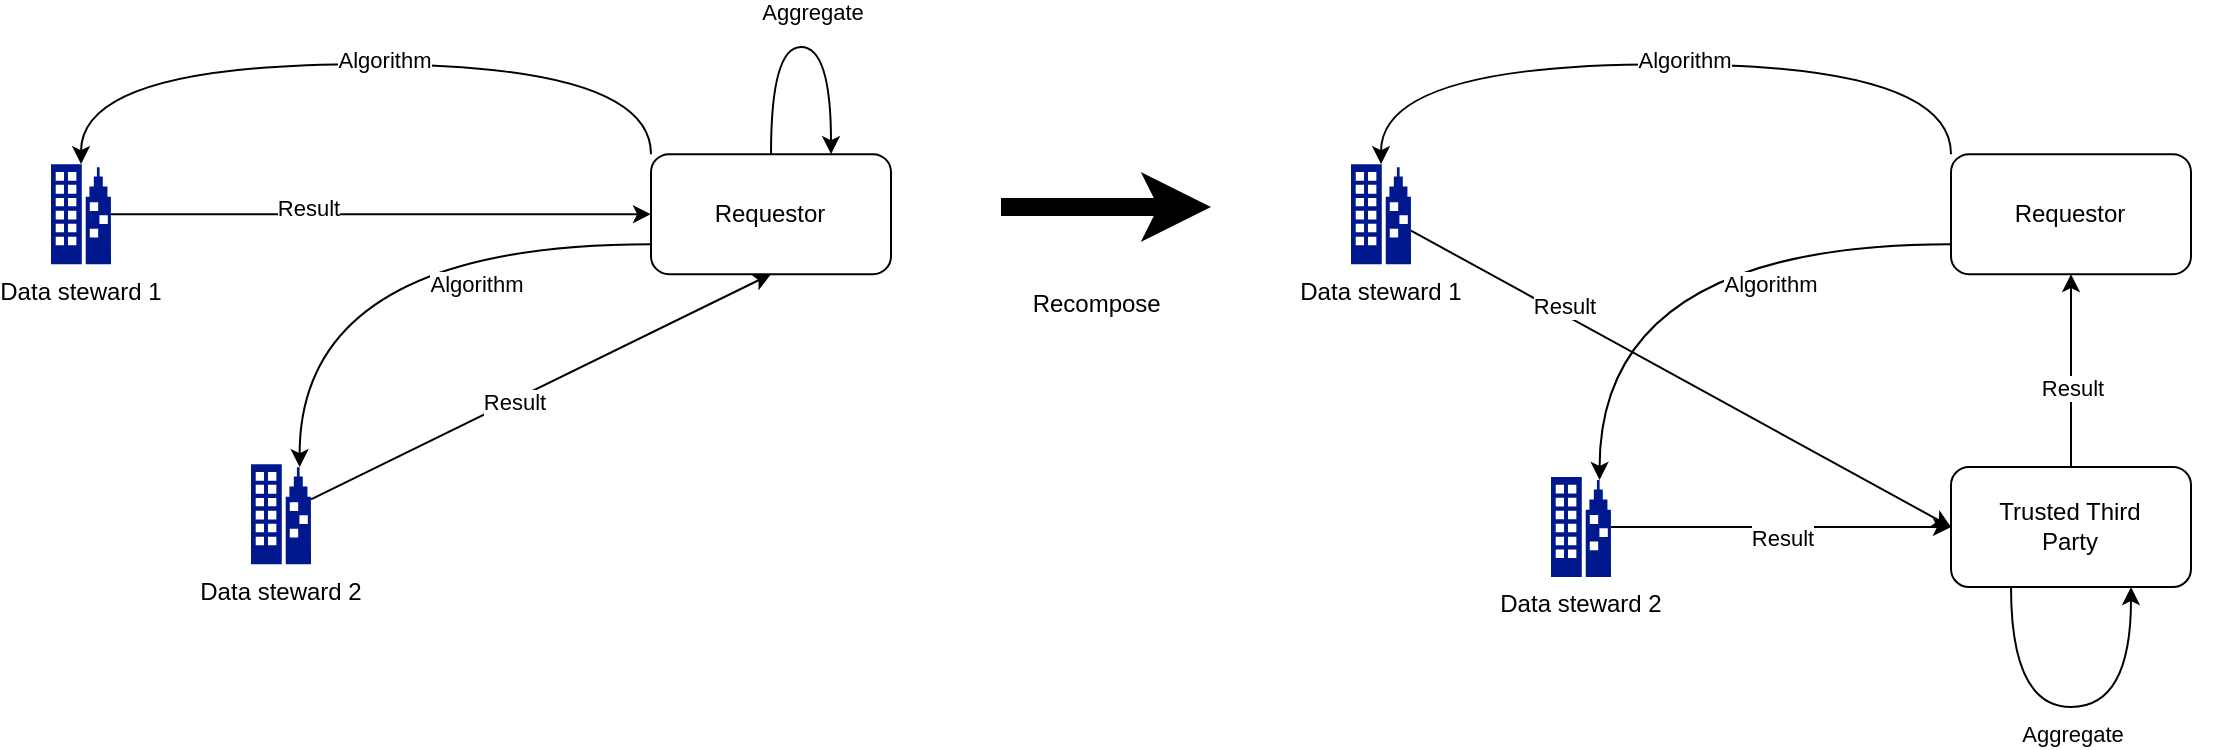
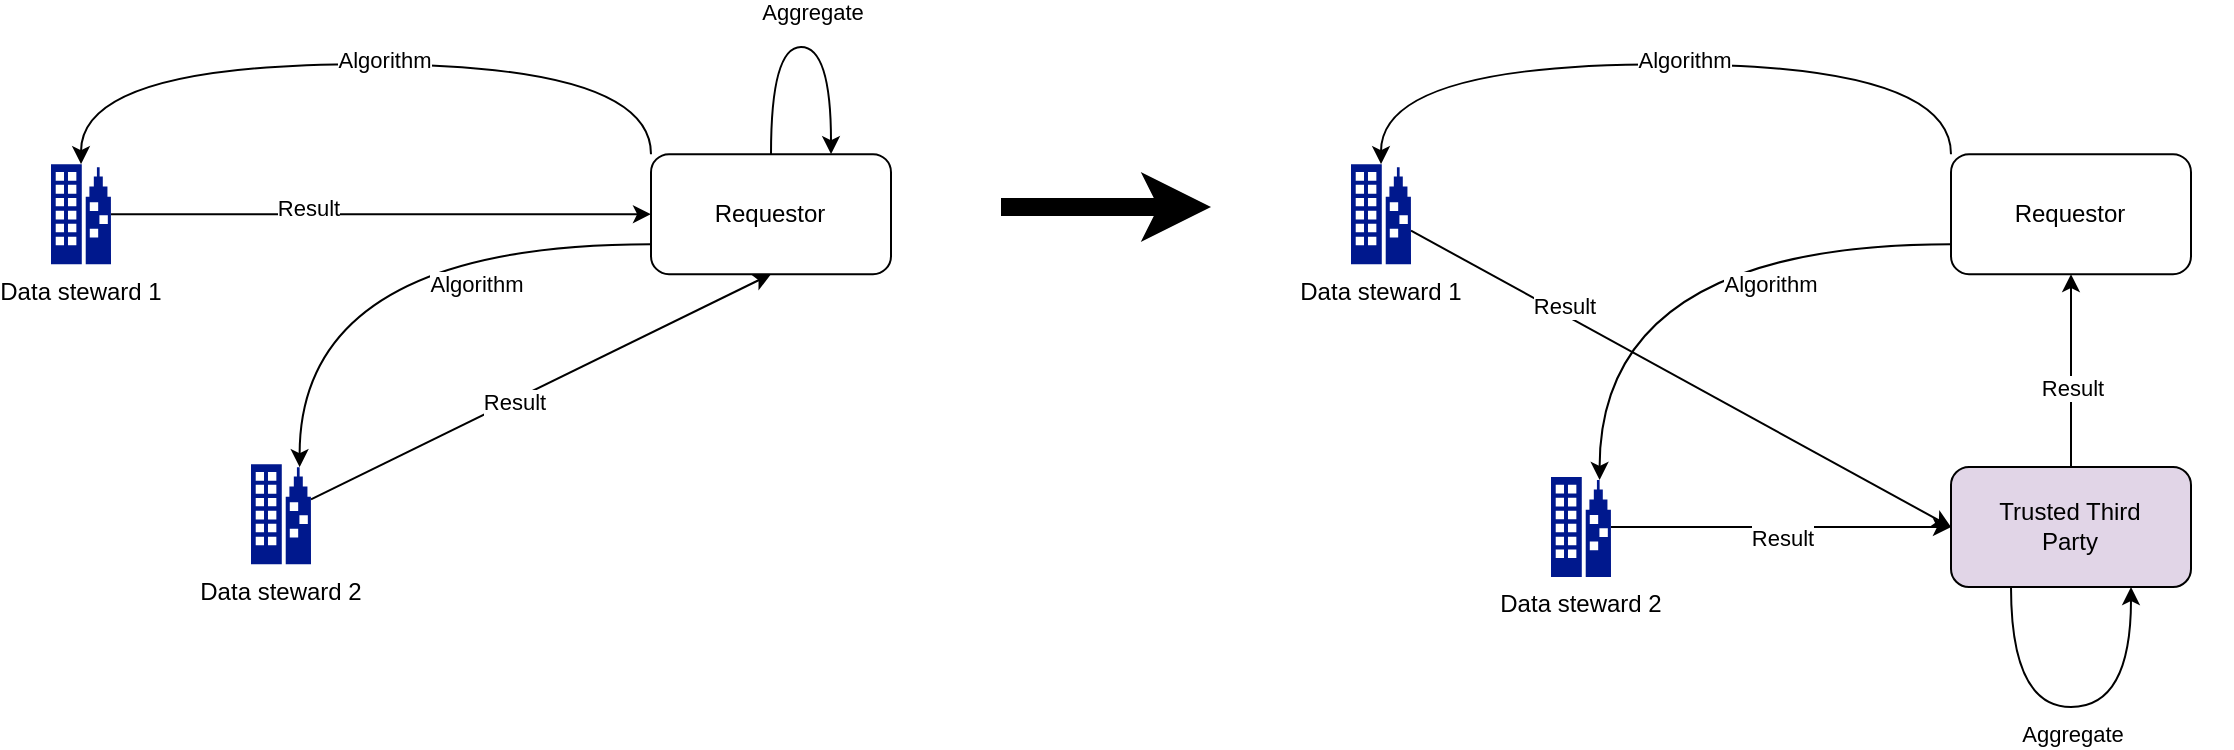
(1101, 305) -> none
(2071, 527) -> (2071, 527)
